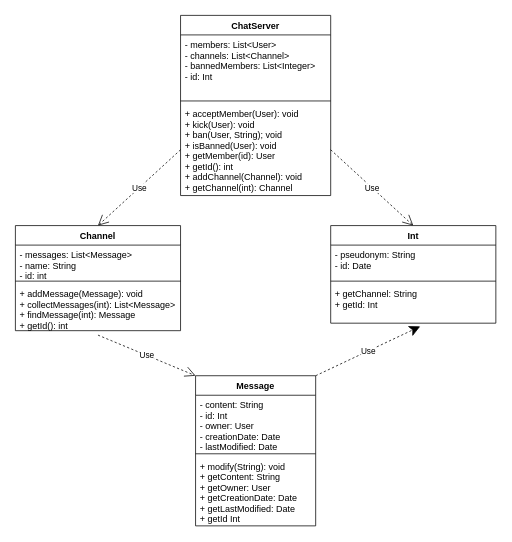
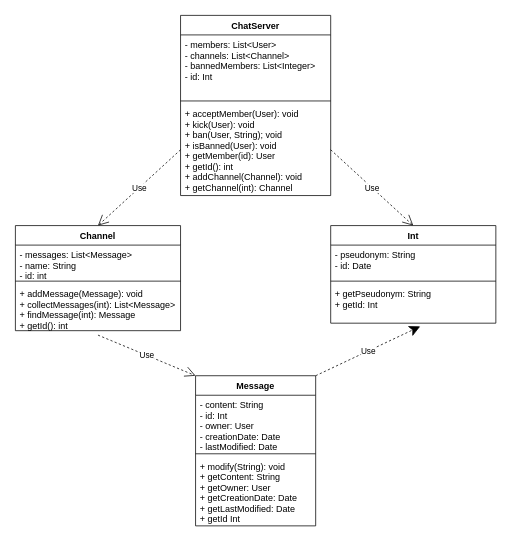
(379, 294) -> (385, 294)
